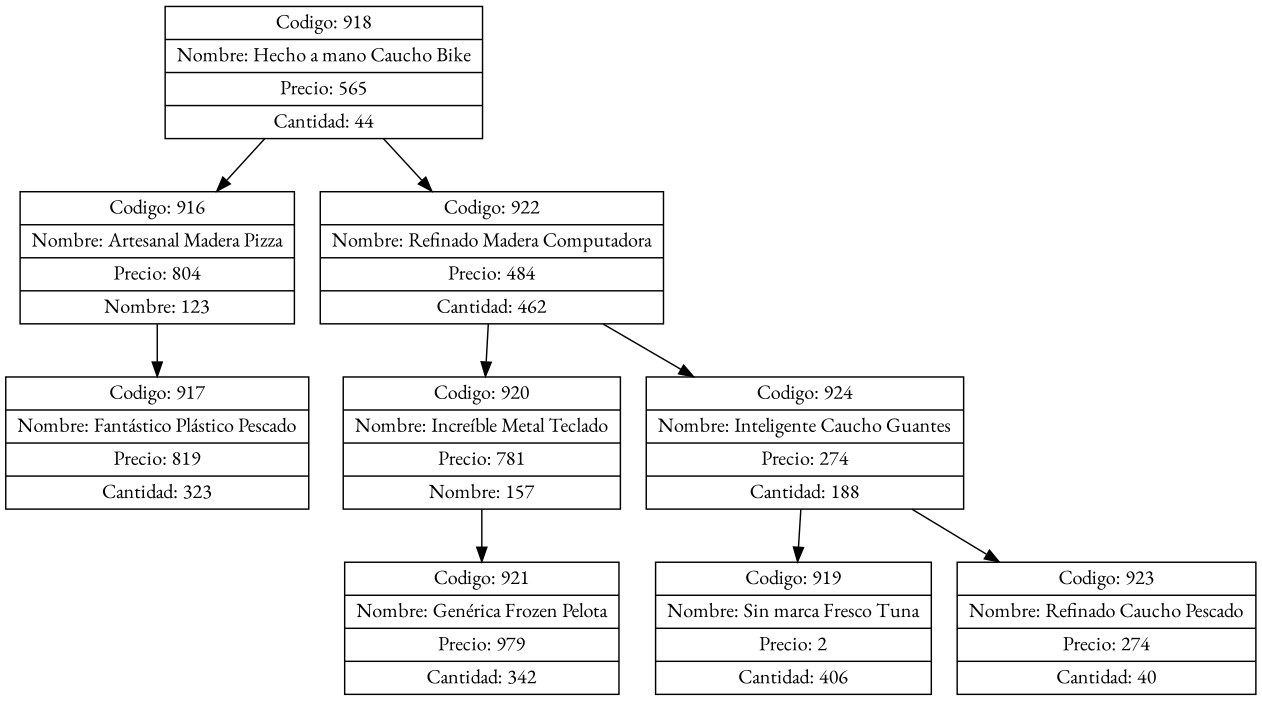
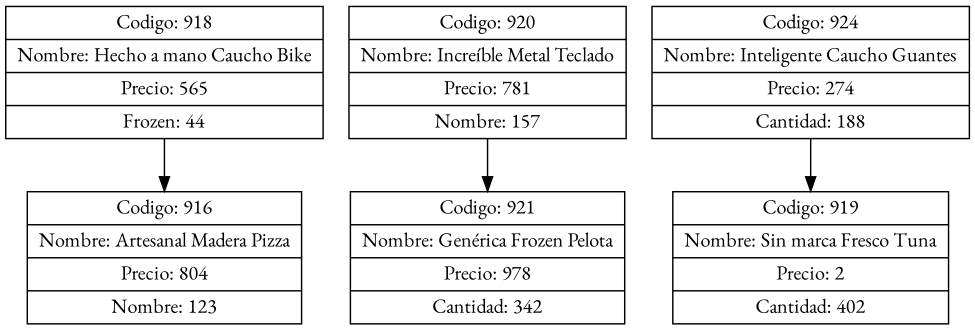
(324, 121) -> (164, 121)
(492, 258) -> none
(157, 443) -> none
(1107, 628) -> none
(482, 644) -> (488, 274)
(793, 677) -> (811, 307)
